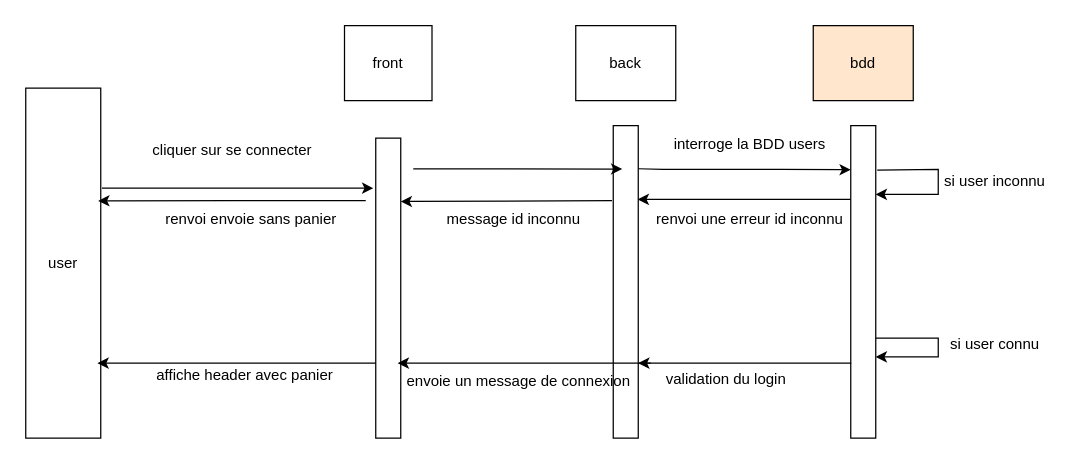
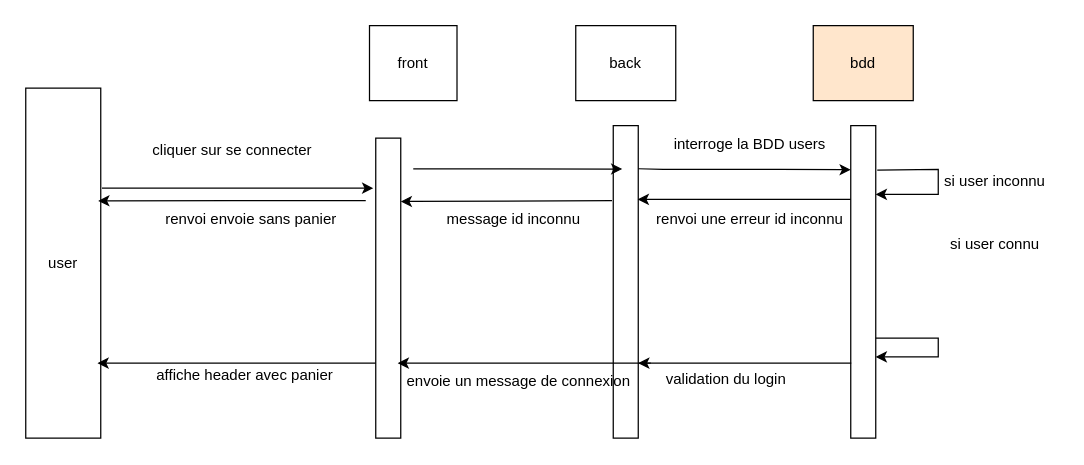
(388, 63) -> (413, 63)
(994, 344) -> (994, 244)
